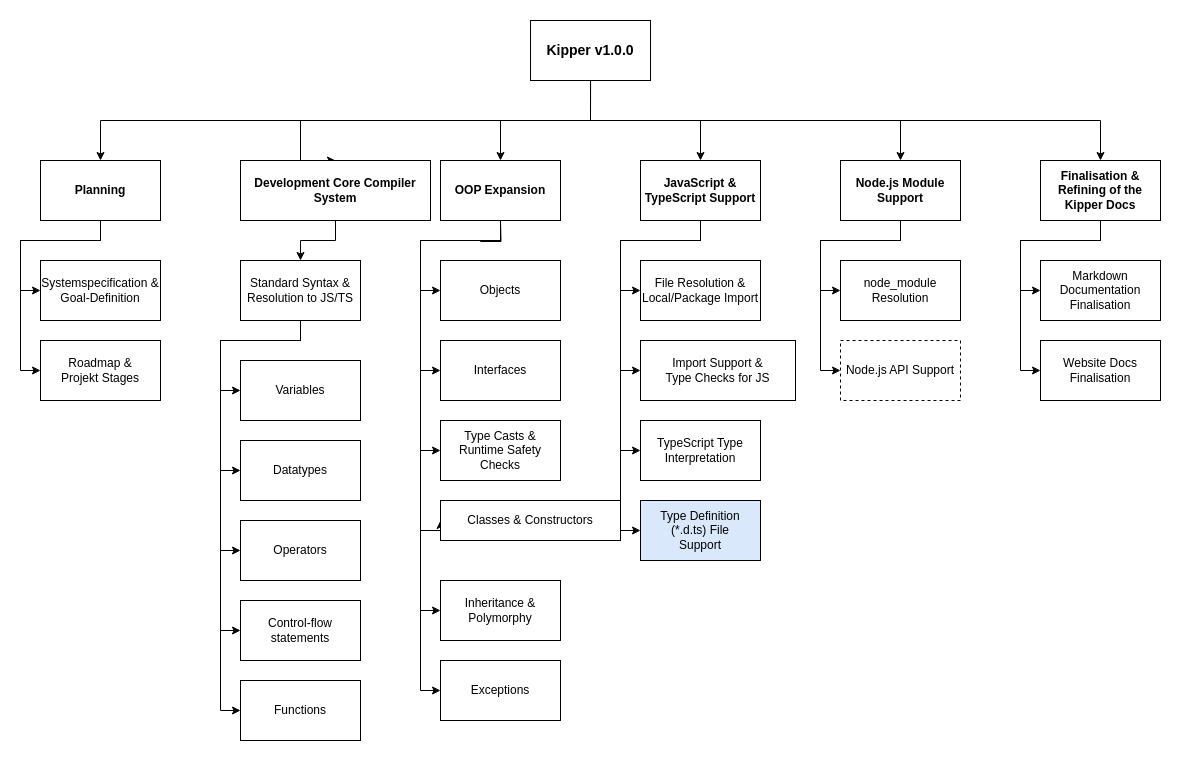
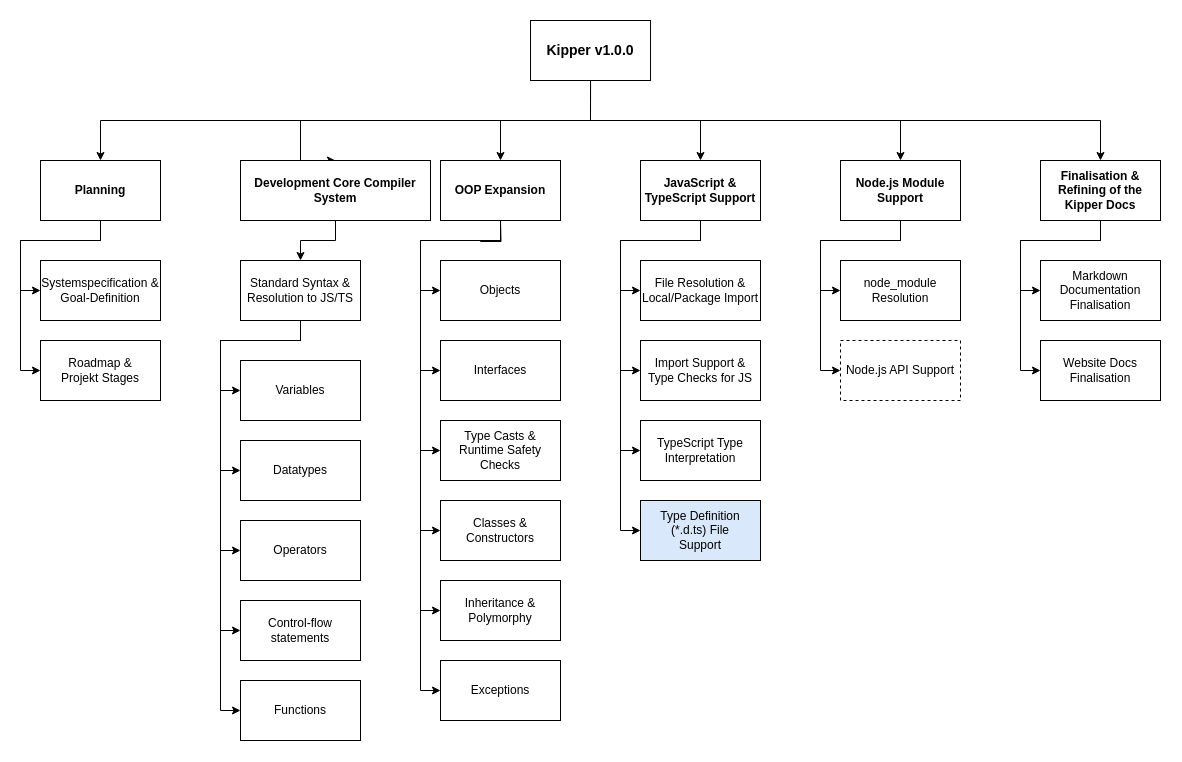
(718, 371) -> (701, 371)
(531, 521) -> (501, 531)
